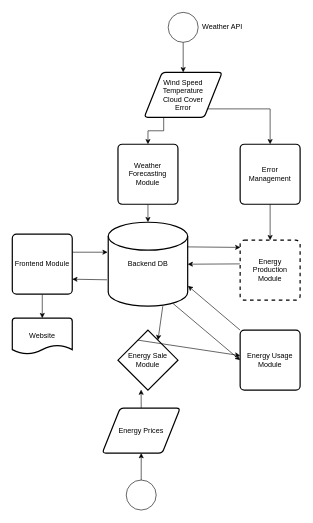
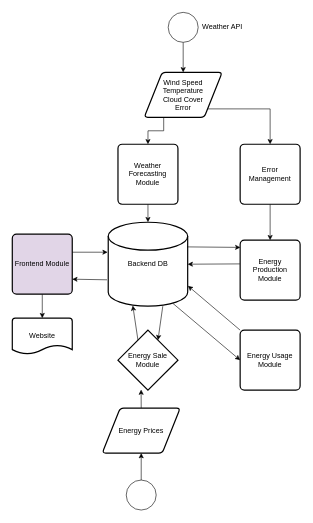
(42, 264) -> (42, 264)
(270, 270) -> (270, 270)
(184, 347) -> (136, 325)
